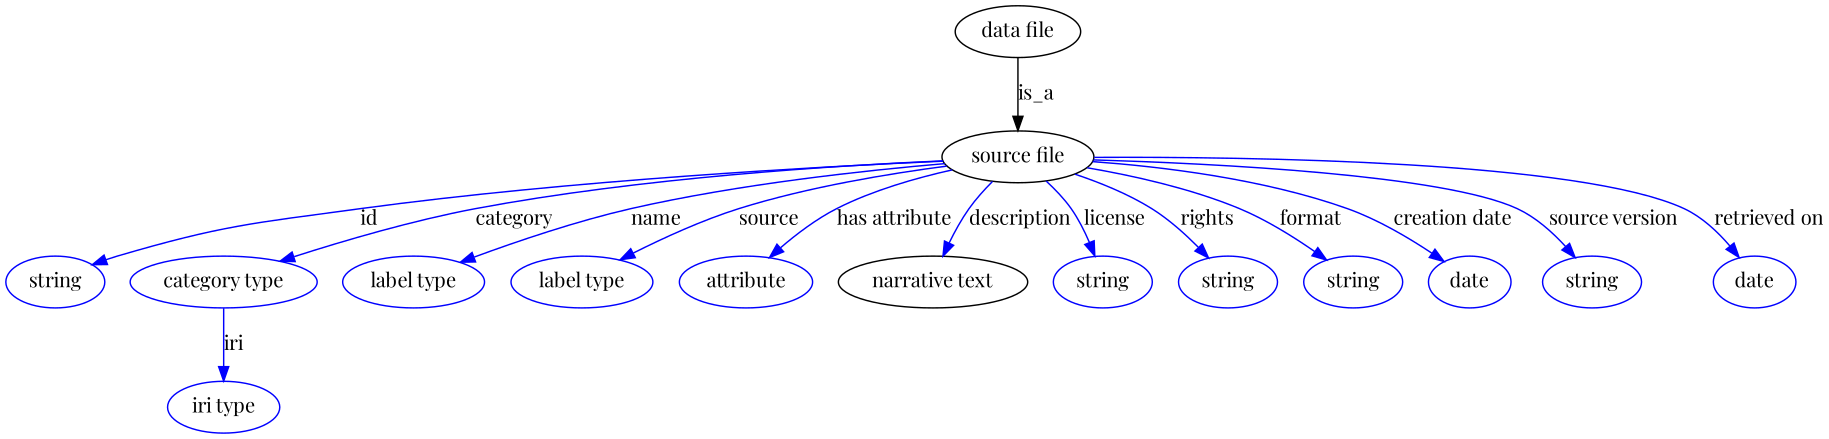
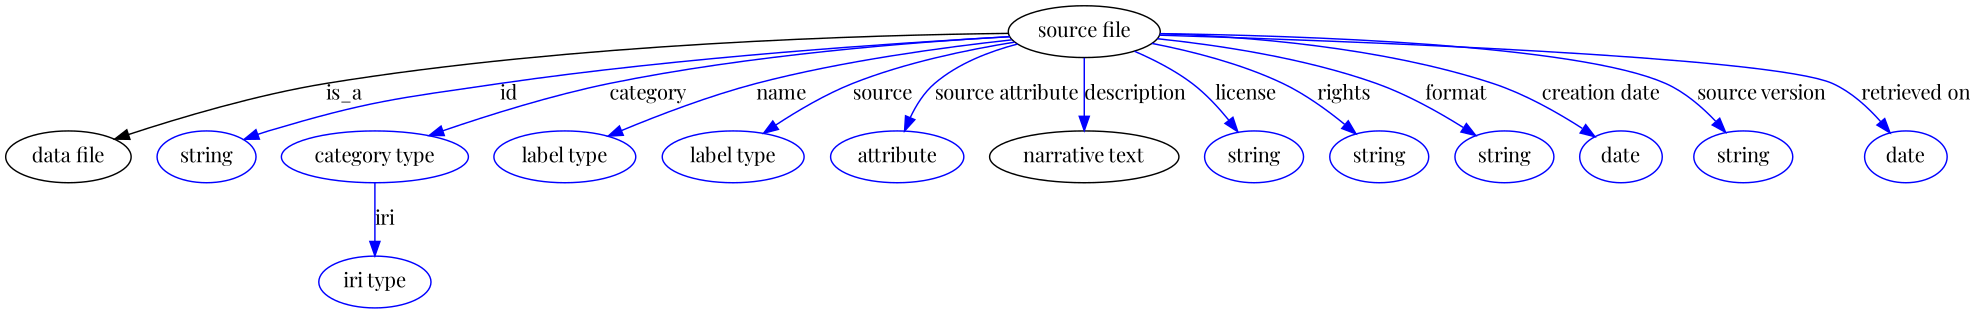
(1018, 87) -> (565, 55)
(894, 219) -> (1007, 94)
